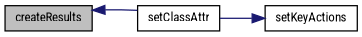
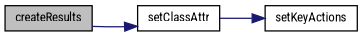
(121, 10) -> (108, 27)
